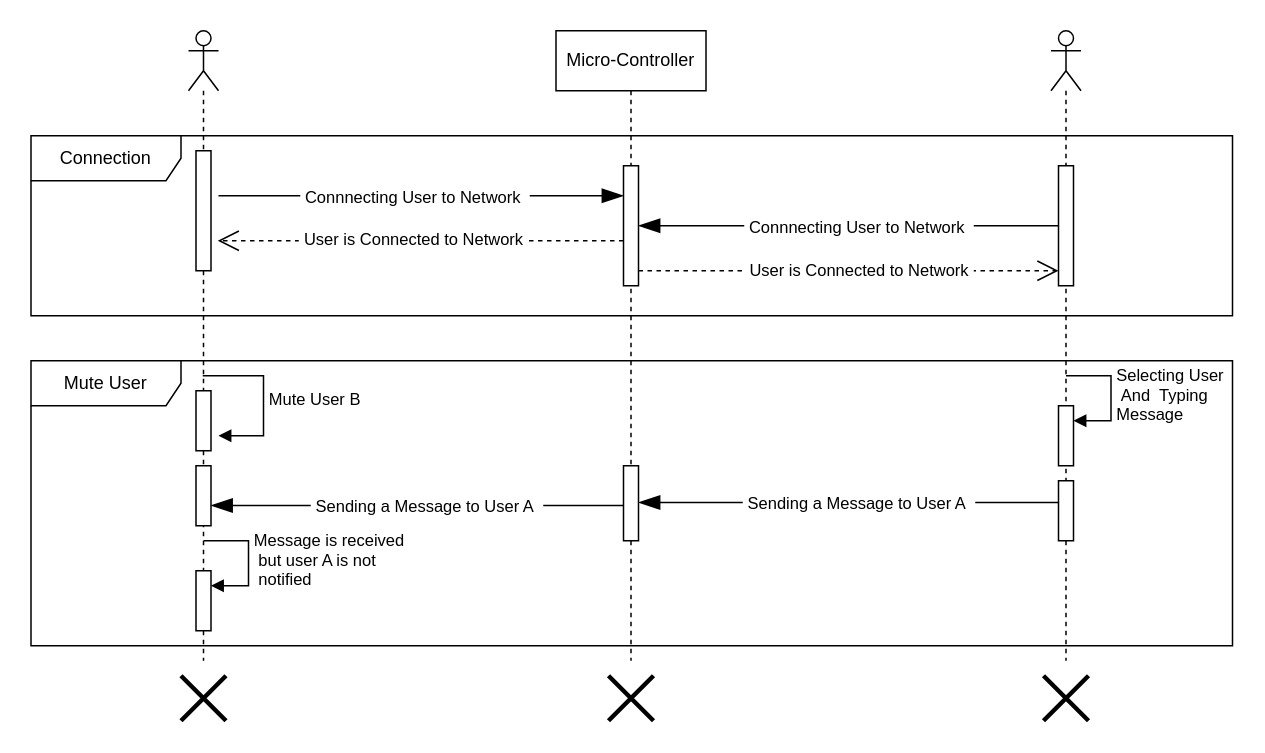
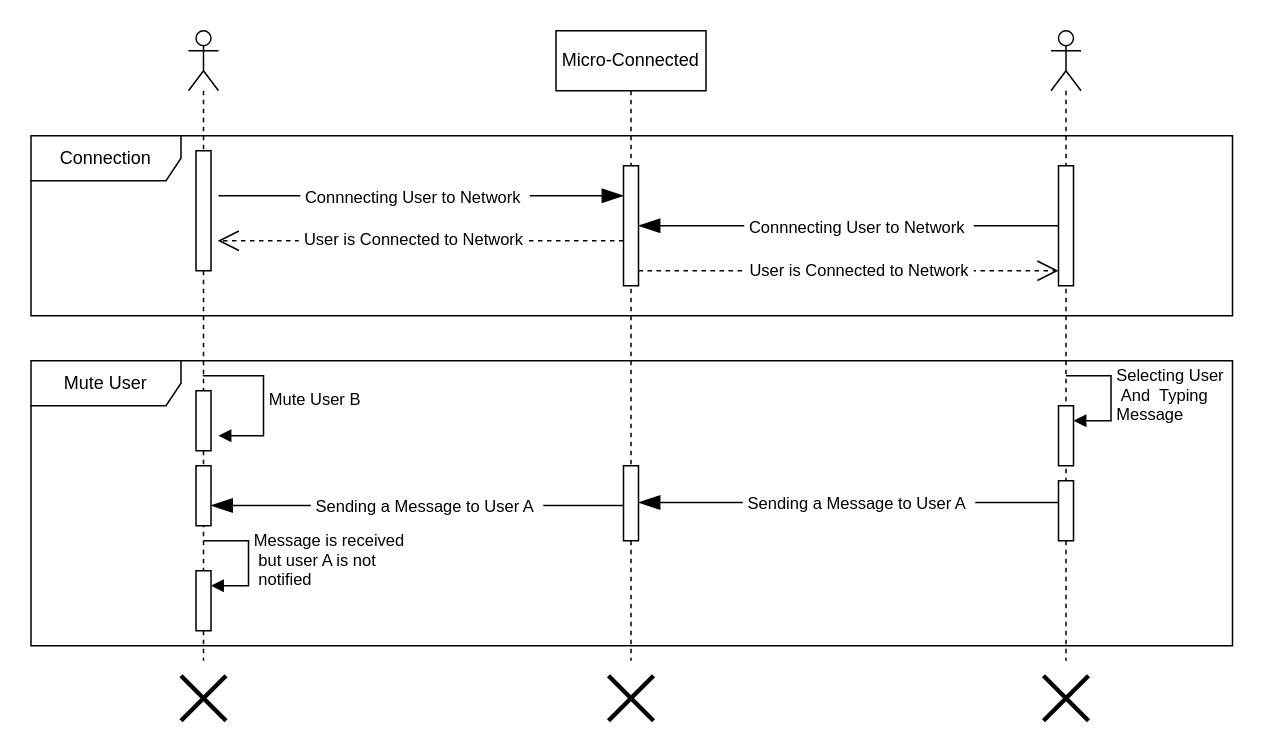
(631, 61) -> (631, 61)
